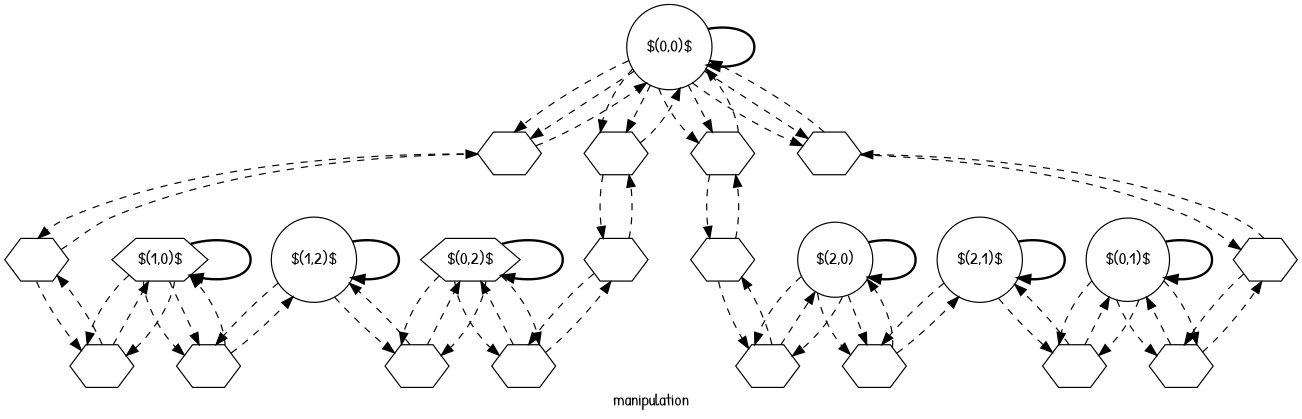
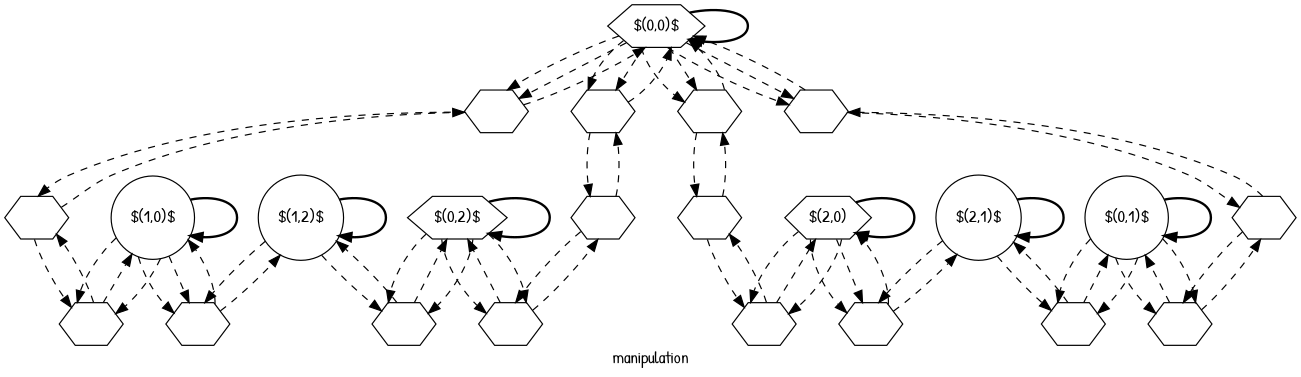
(669, 47) -> (656, 26)
(160, 260) -> (153, 218)
(835, 260) -> (828, 218)
